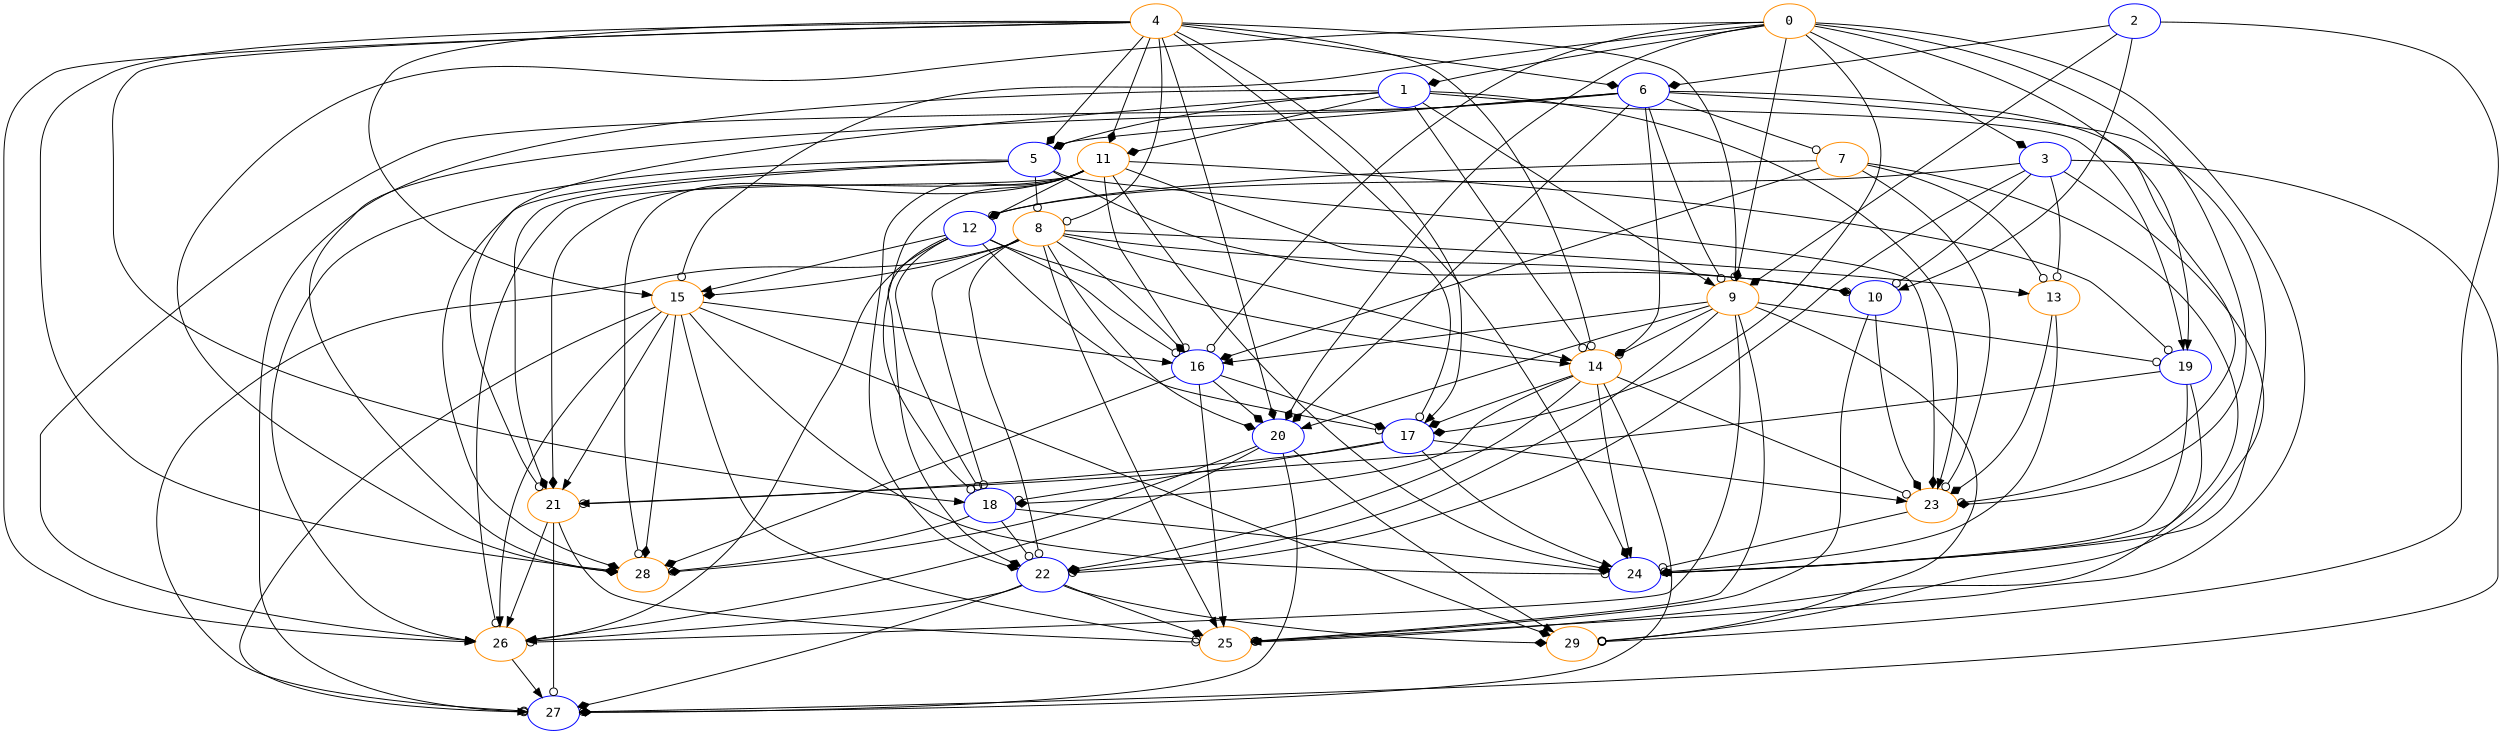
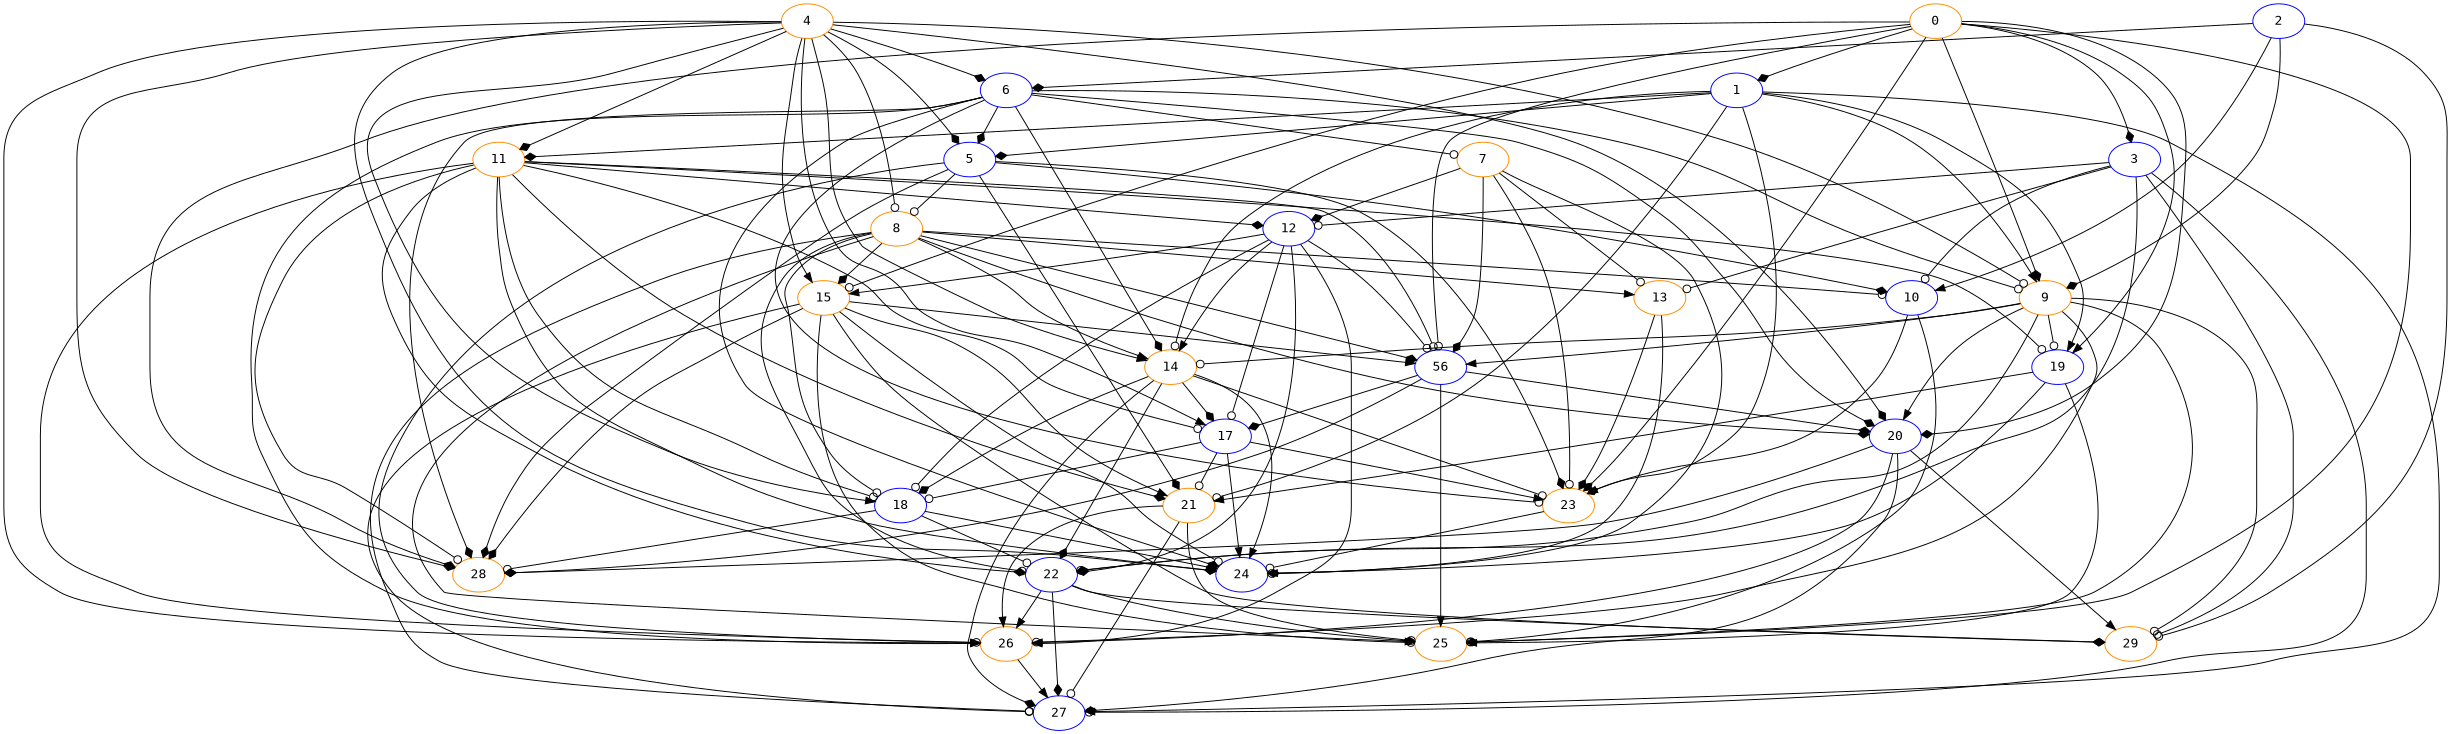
(1436, 72) -> (886, 260)
(1753, 326) -> none
(1198, 367) -> (1441, 367)
(562, 415) -> none
